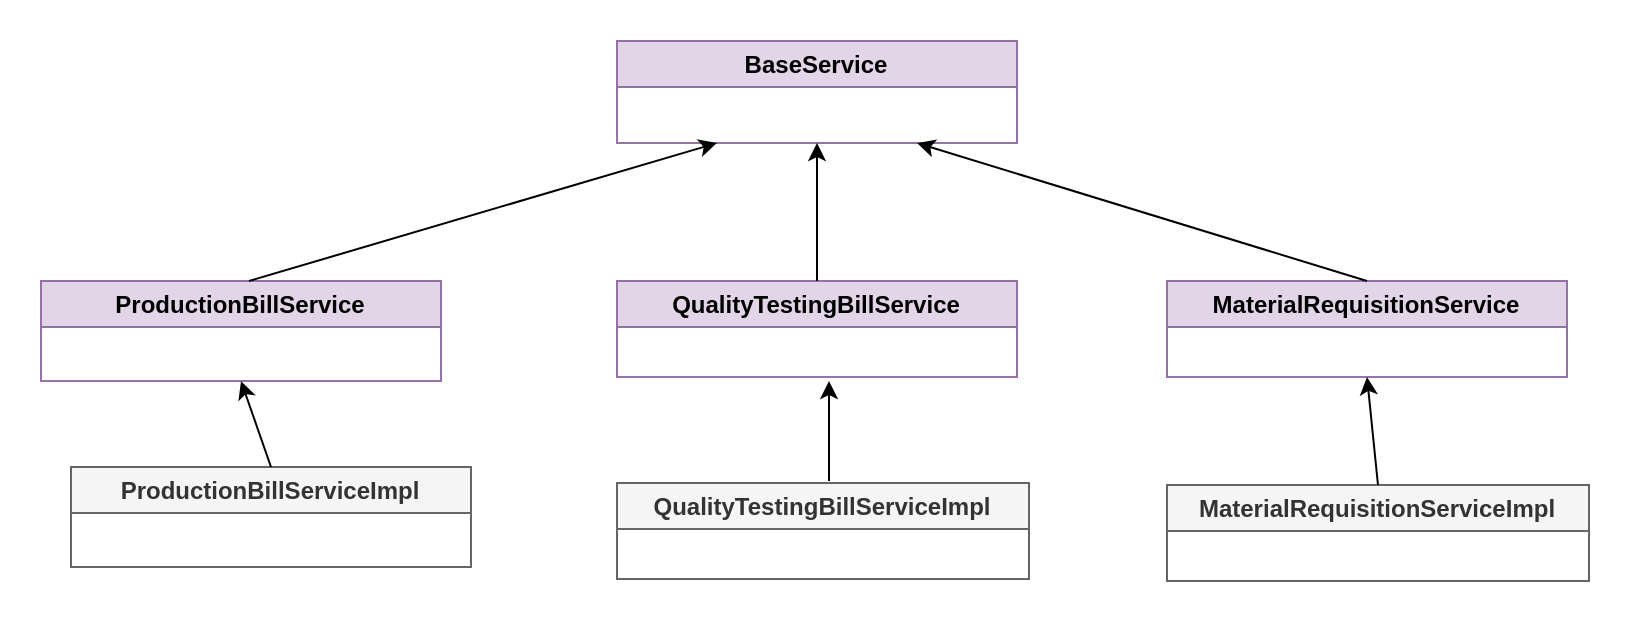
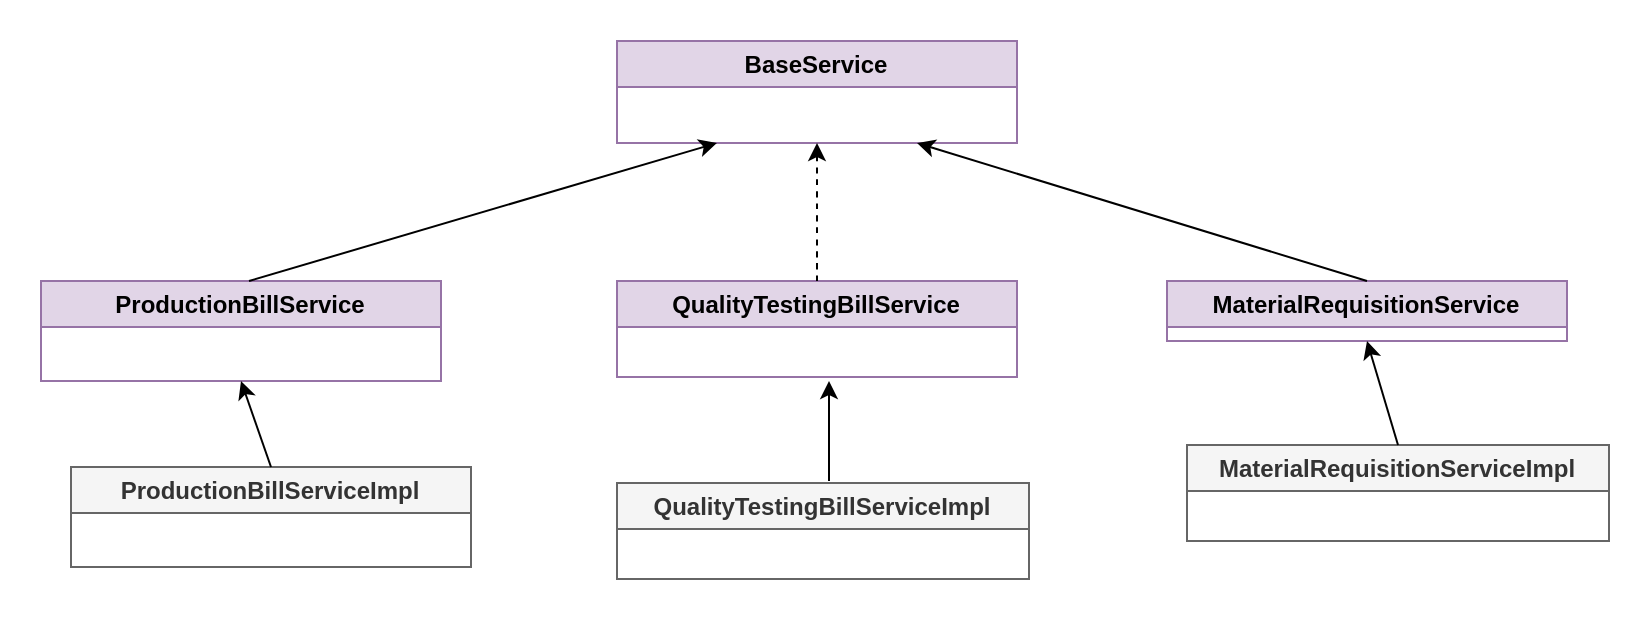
(817, 216) -> (817, 216)
(1367, 329) -> (1367, 311)
(1378, 533) -> (1398, 493)
